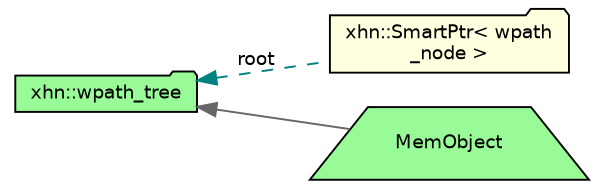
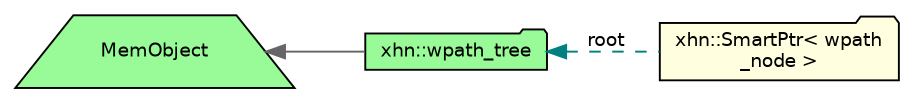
(283, 119) -> (325, 52)
